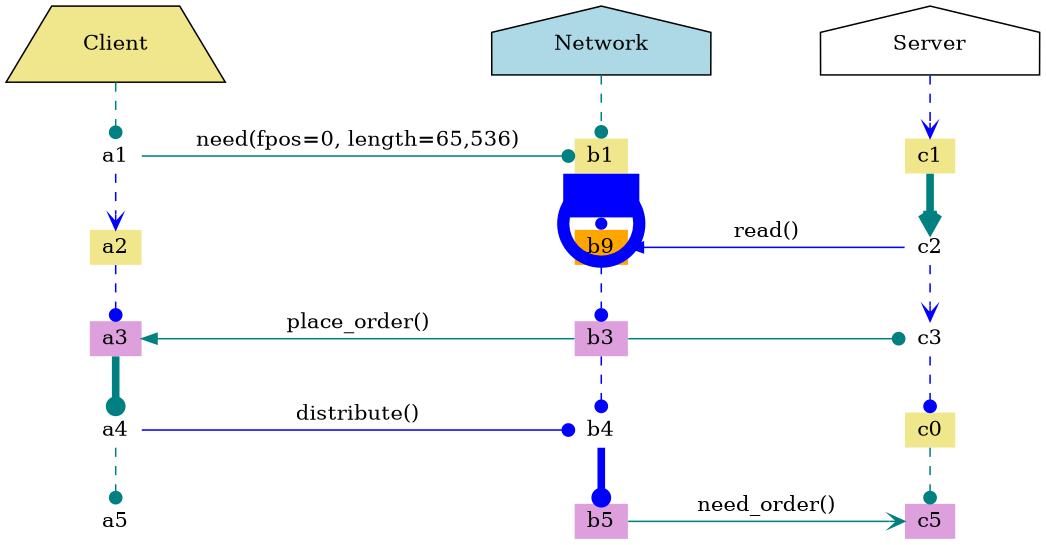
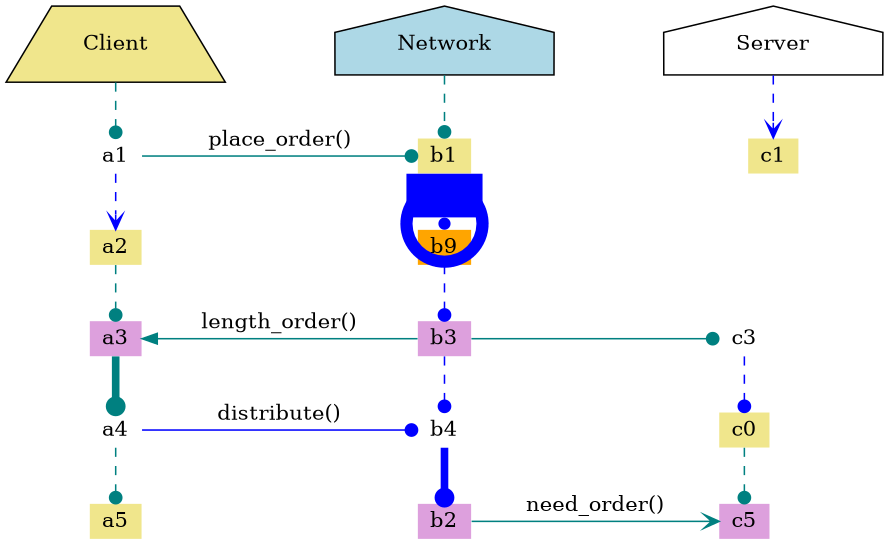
(358, 140) -> (280, 140)
(930, 247) -> none
(116, 287) -> (116, 287)
(358, 323) -> (280, 323)
(116, 521) -> (116, 521)
(601, 521) -> (444, 521)
